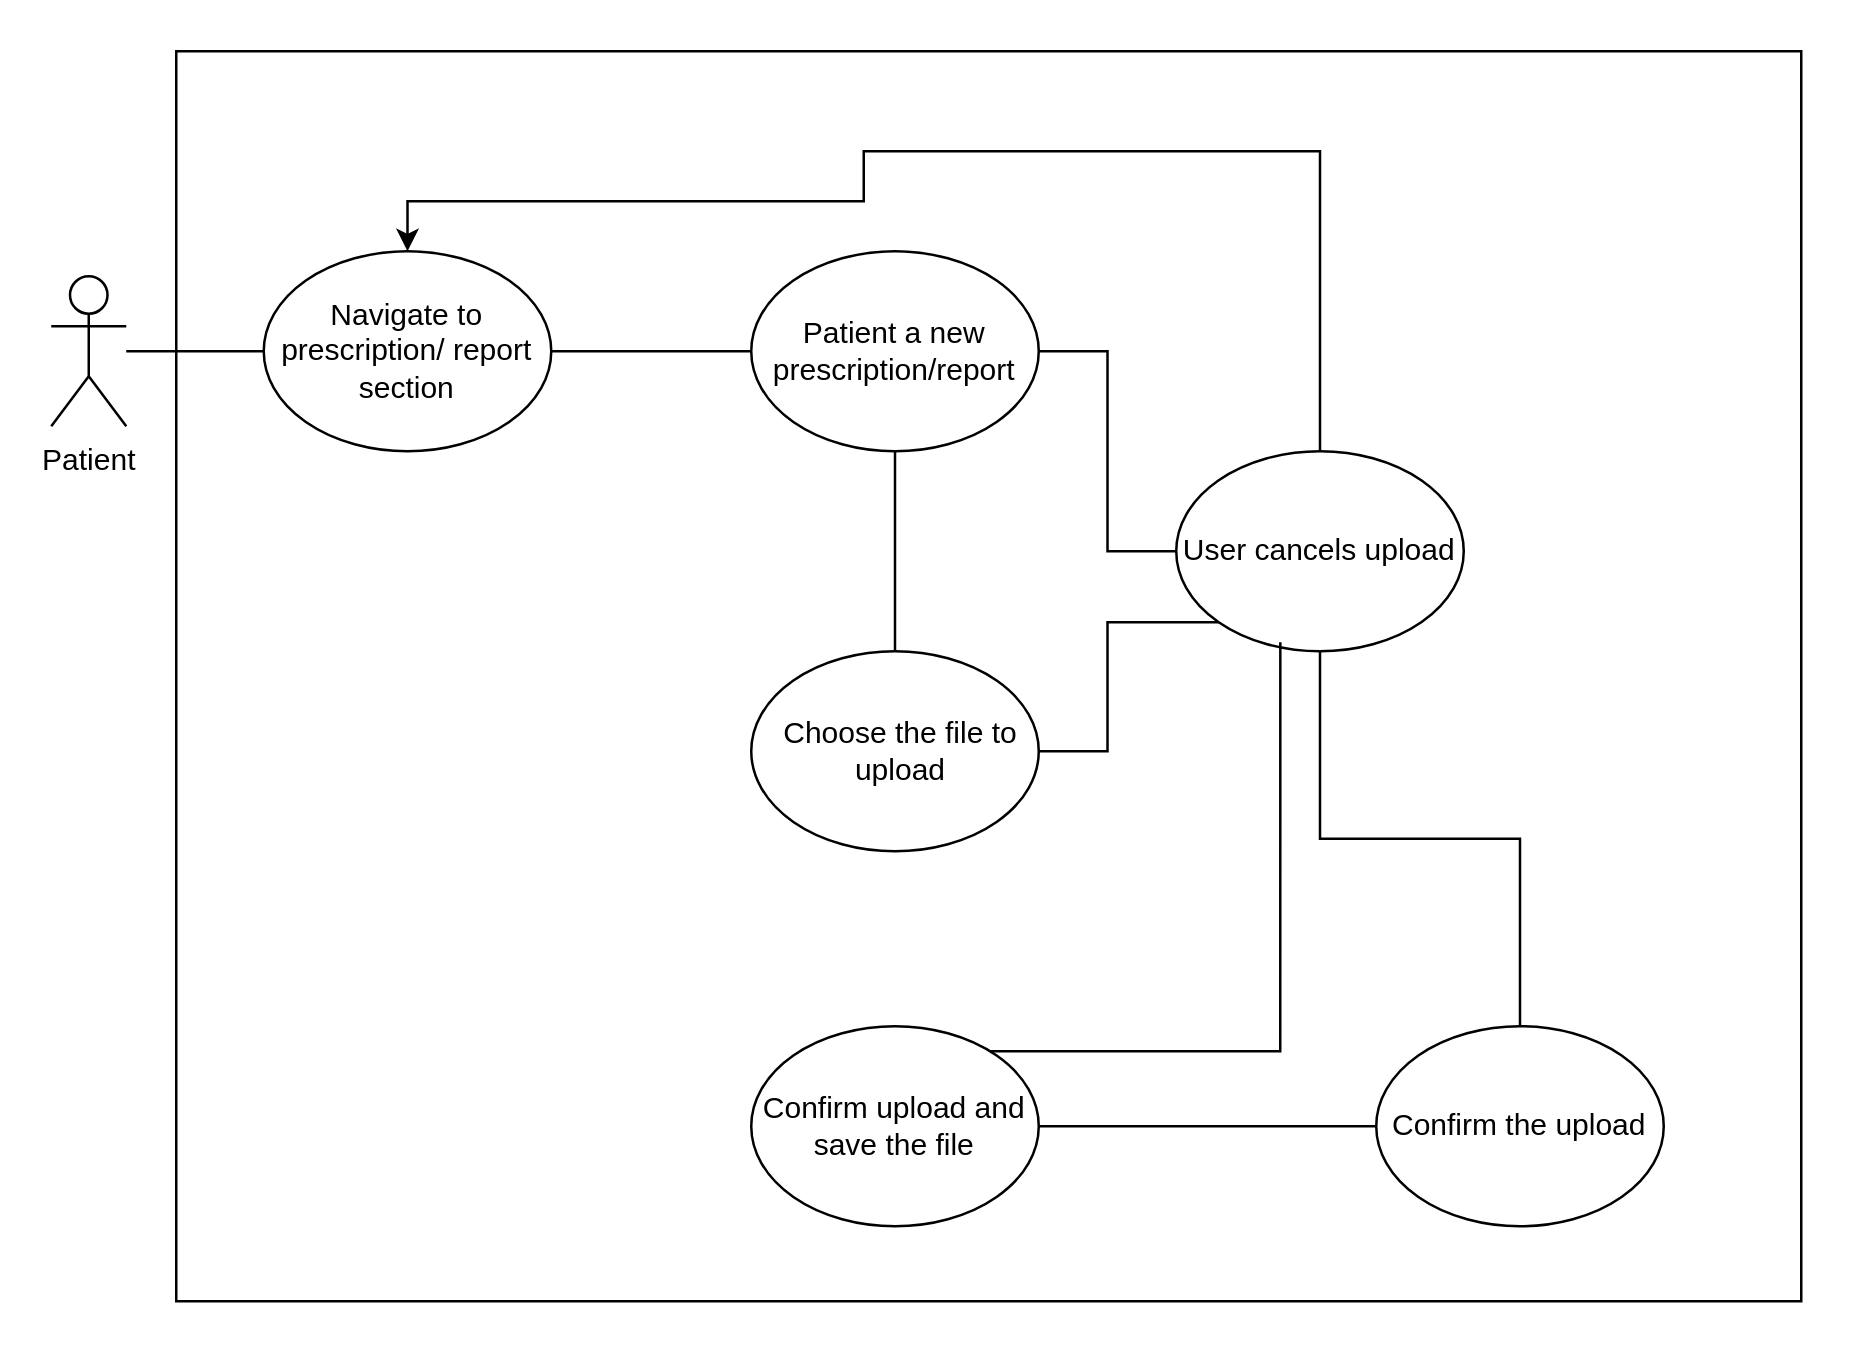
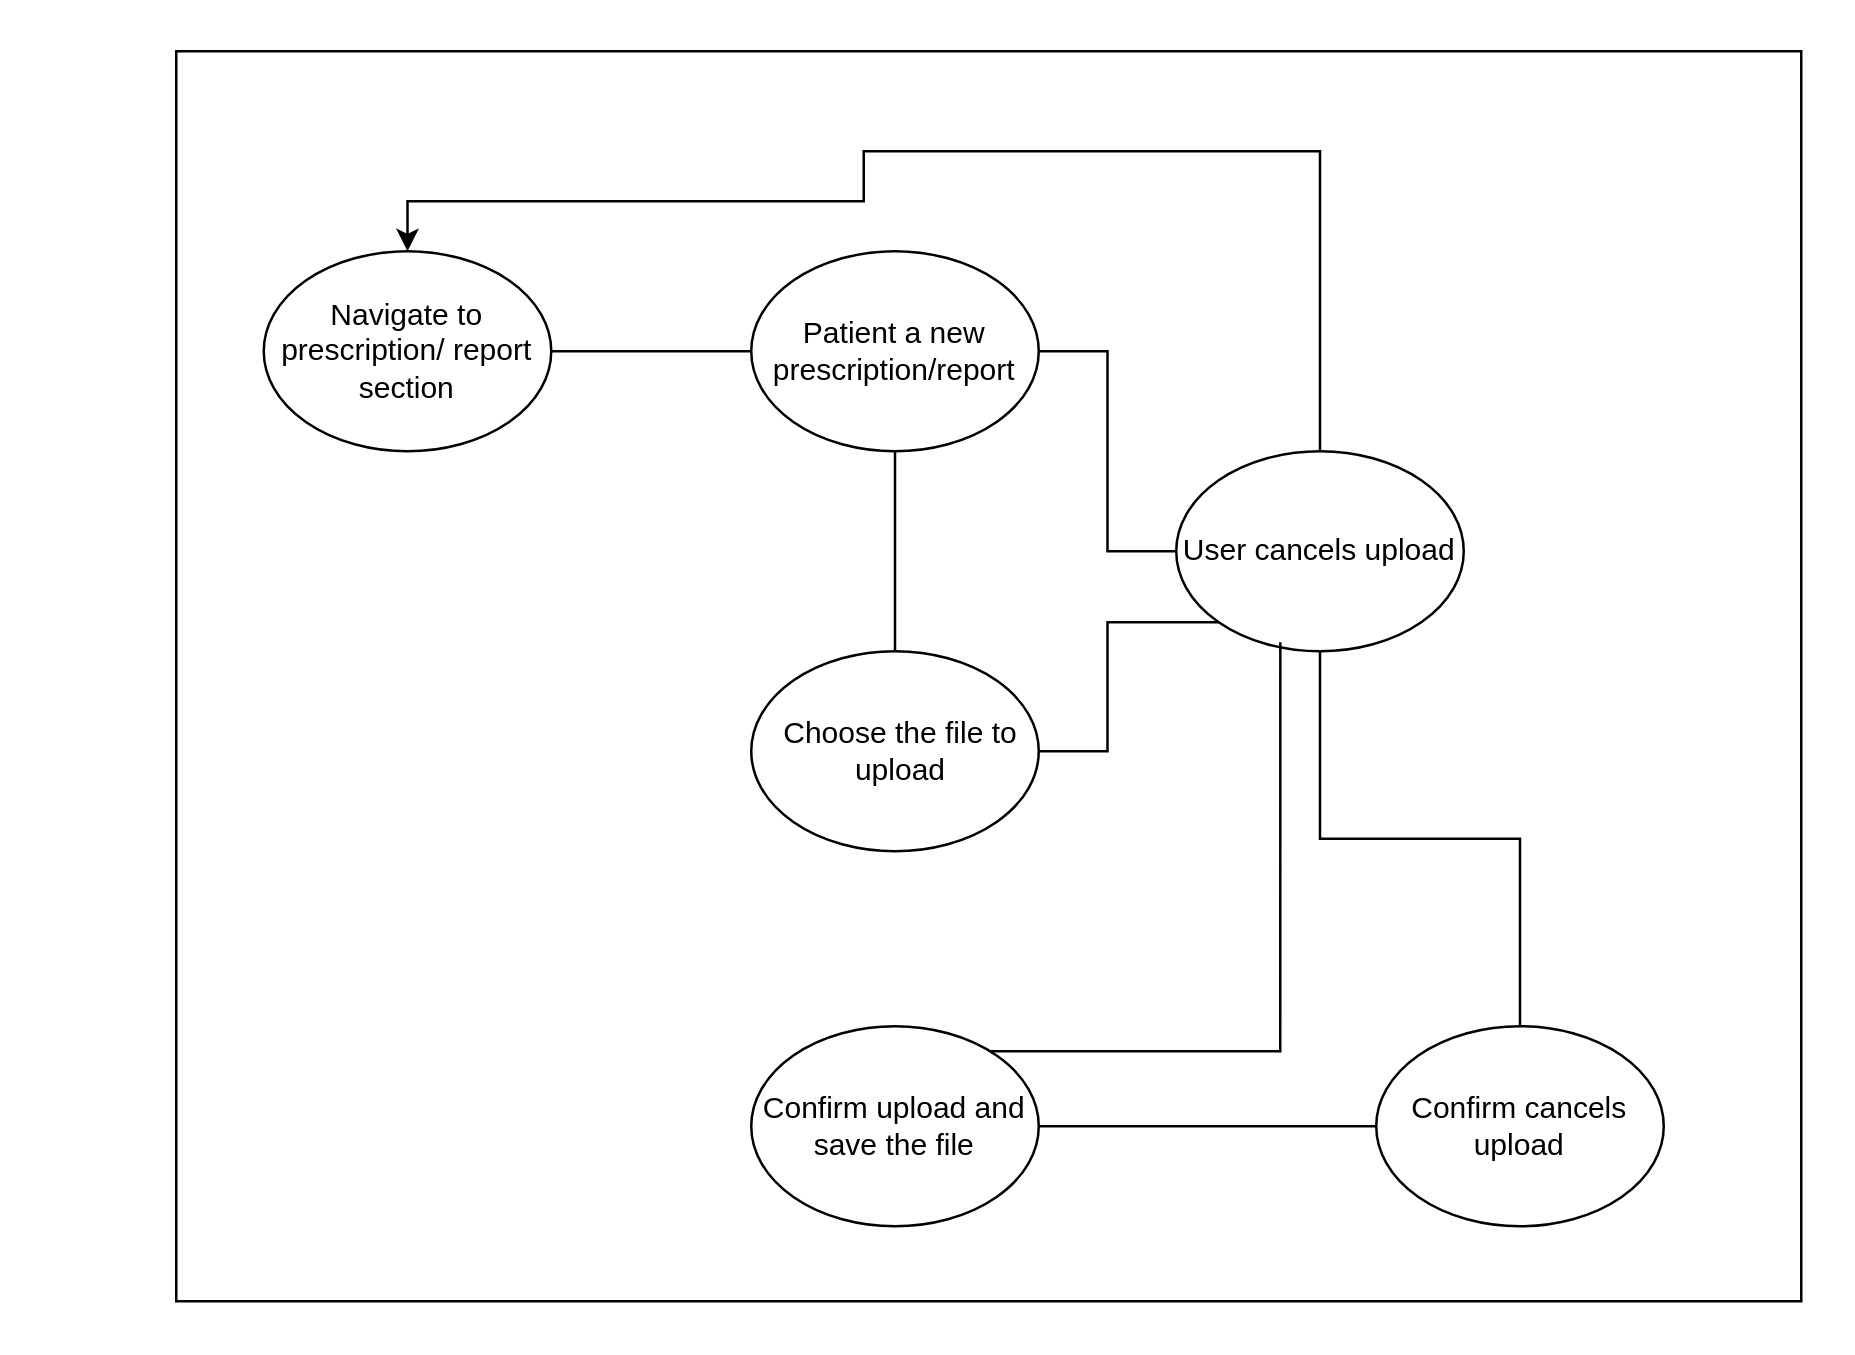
(89, 351) -> none
(194, 351) -> none
(1520, 1126) -> (1520, 1126)
